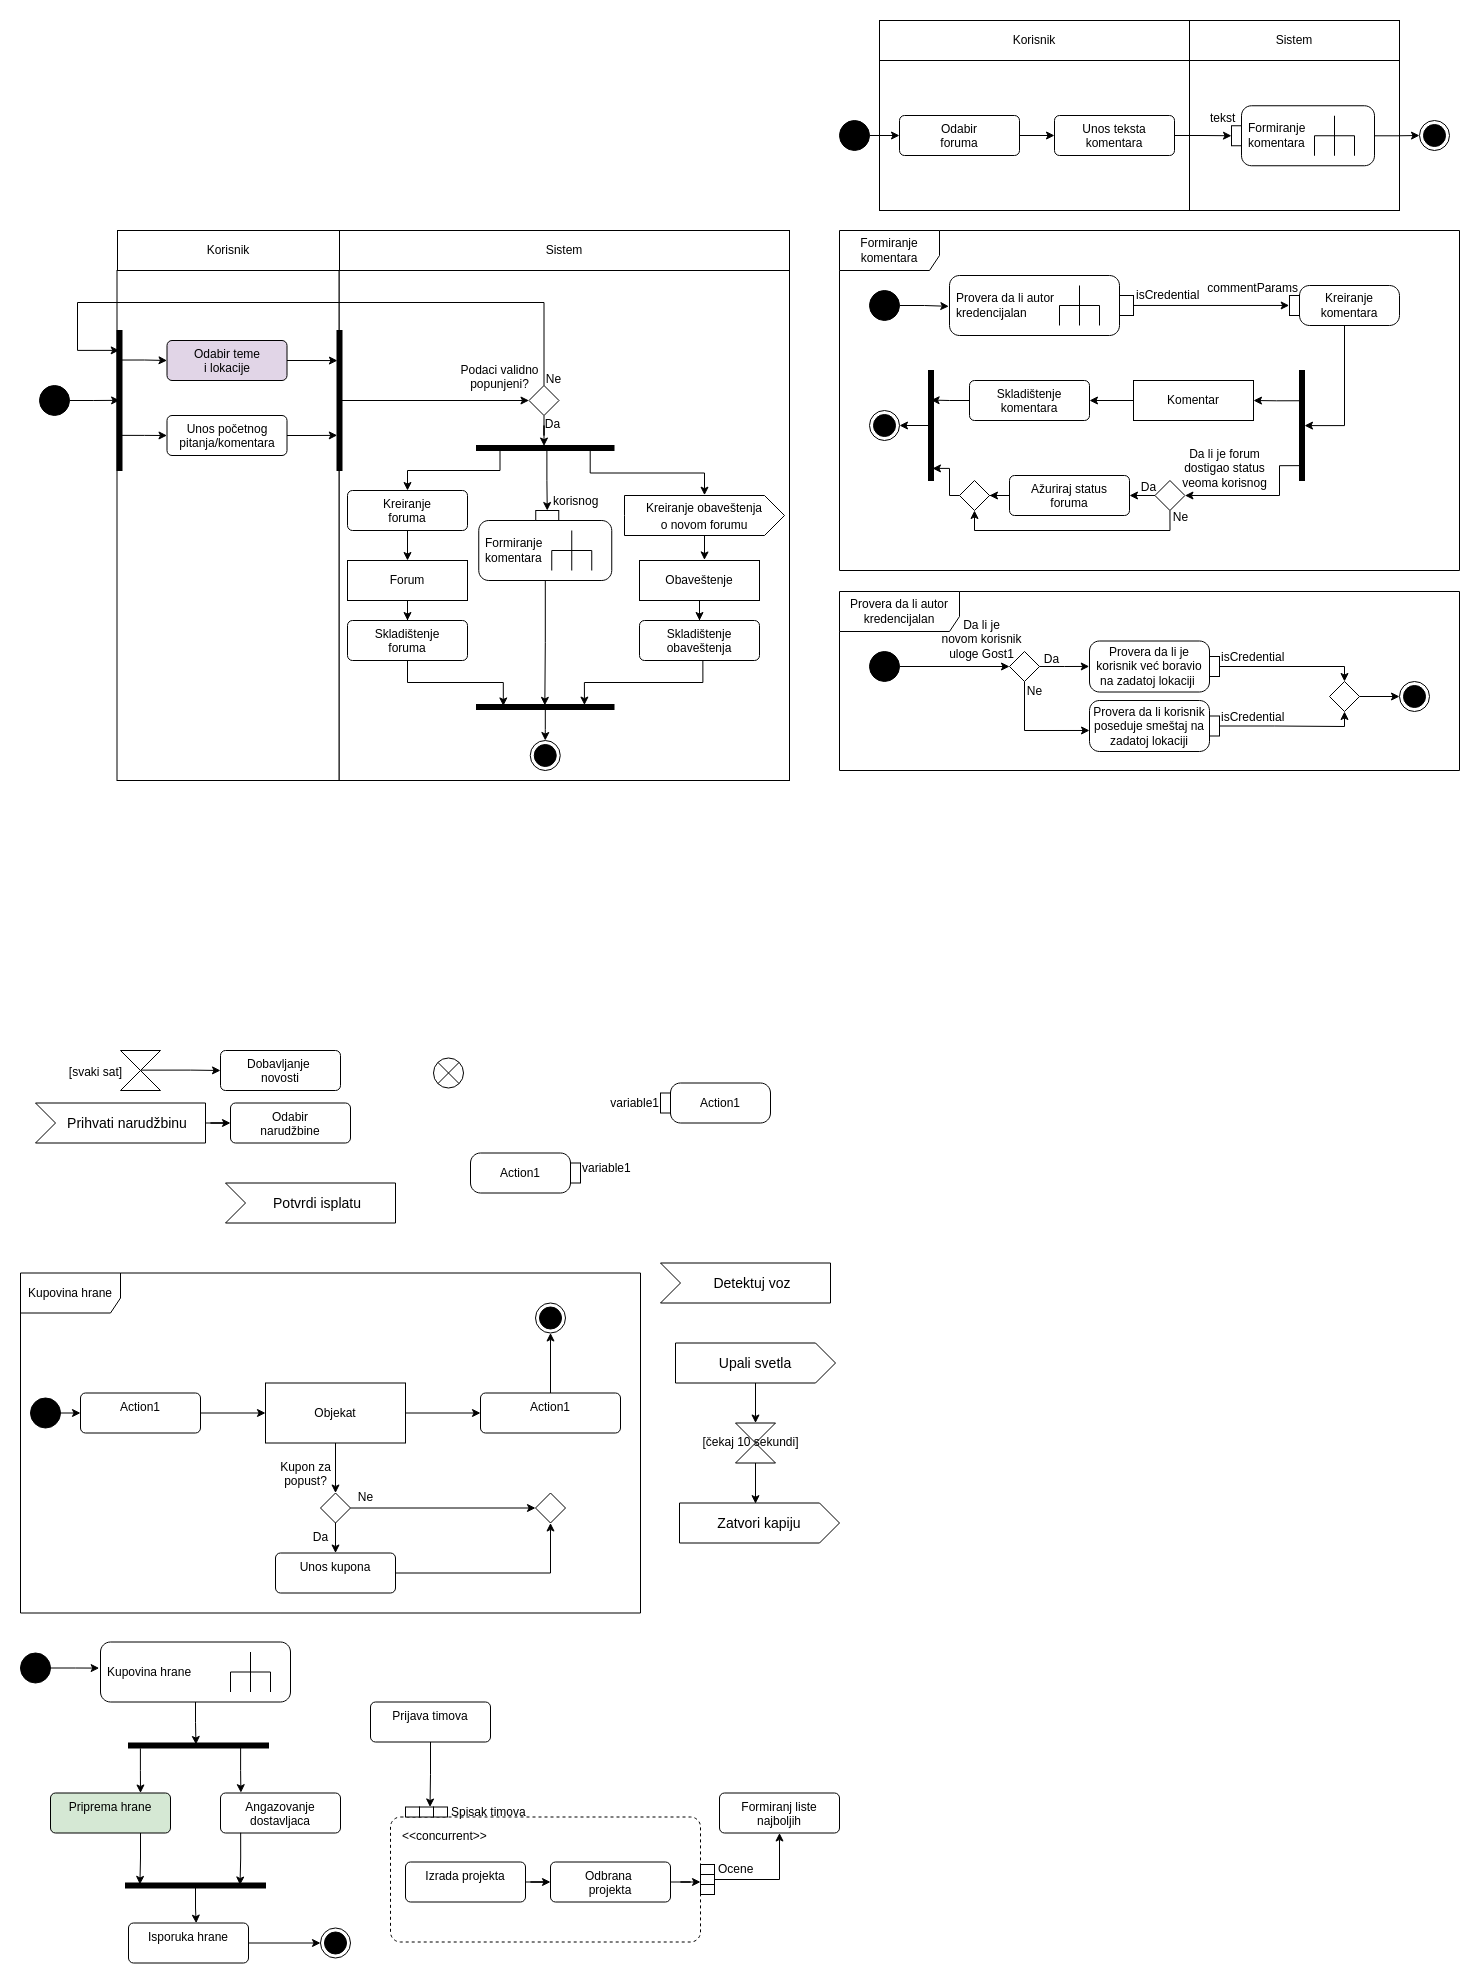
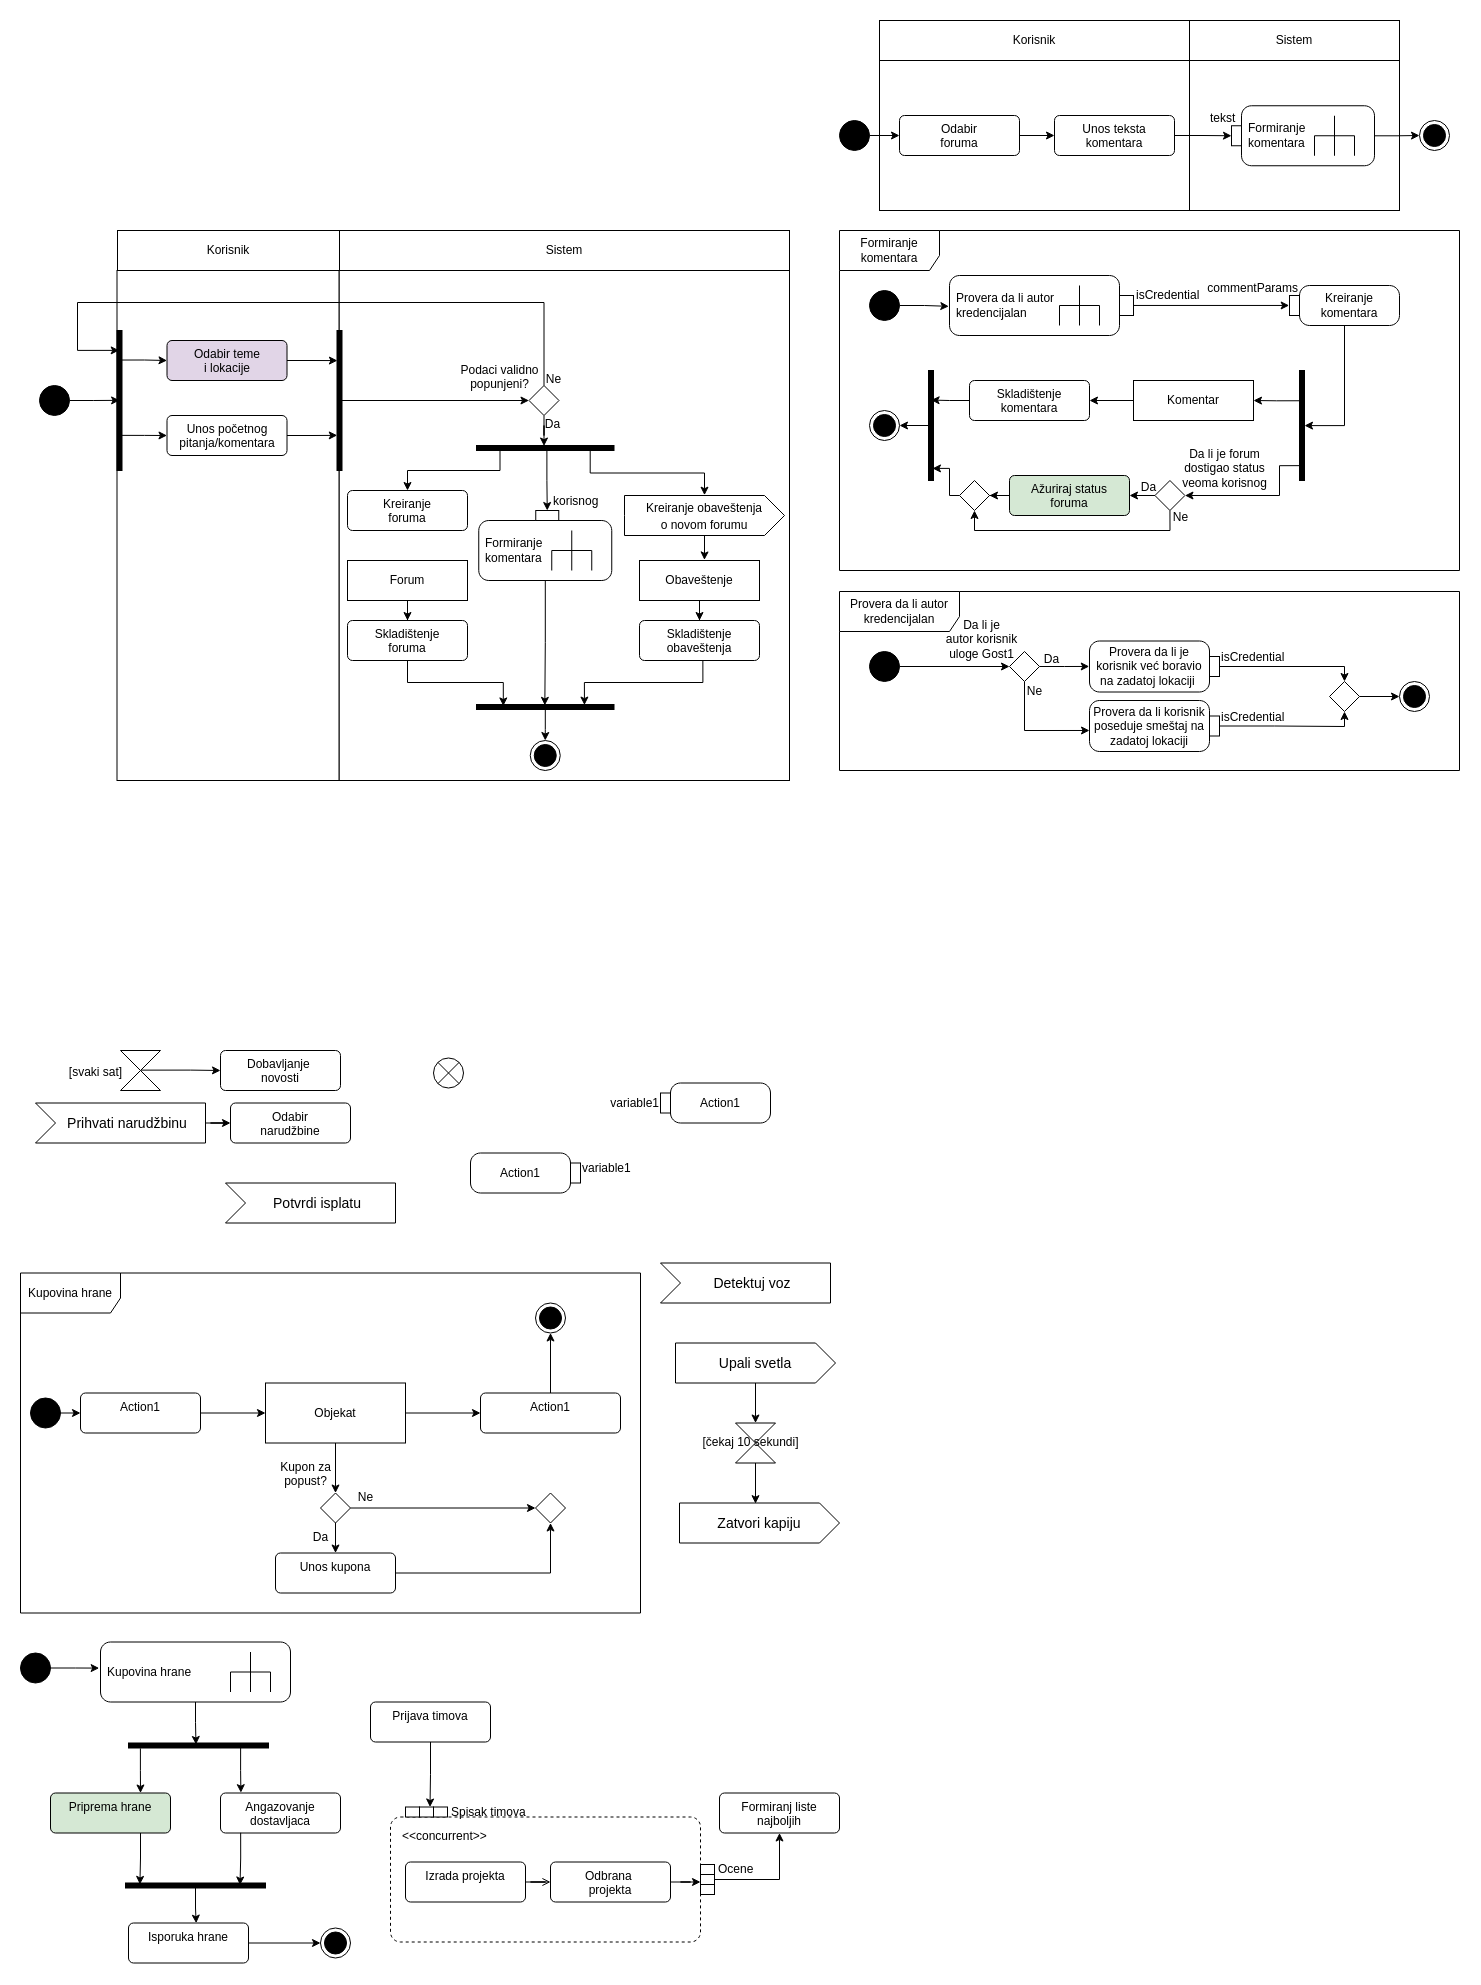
(1070, 496) -> (1070, 496)
(408, 550) -> none
(982, 640) -> (982, 640)
(542, 1882) -> (543, 1882)
